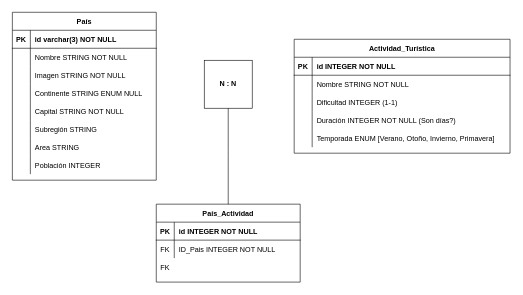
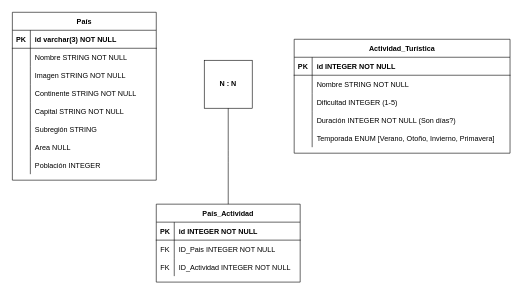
(85, 94) -> (83, 94)
(361, 103) -> (361, 103)
(56, 148) -> (52, 148)
none -> (237, 267)
